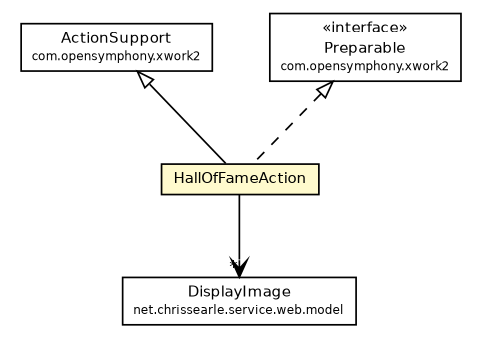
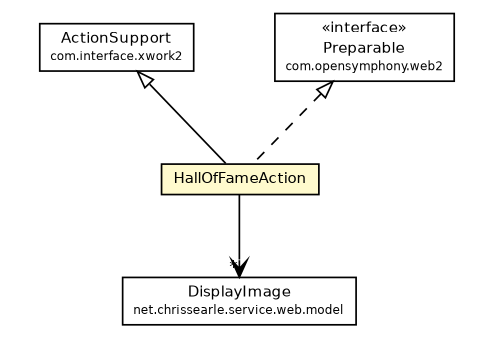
(117, 57) -> (117, 57)
(365, 67) -> (365, 67)
